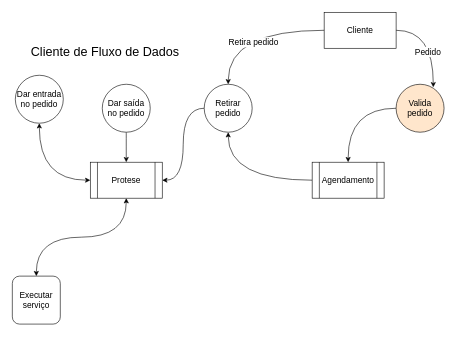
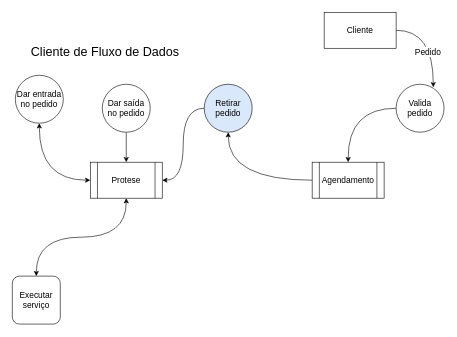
(253, 42) -> none
(228, 108) -> (228, 108)
(420, 108) -> (420, 108)
